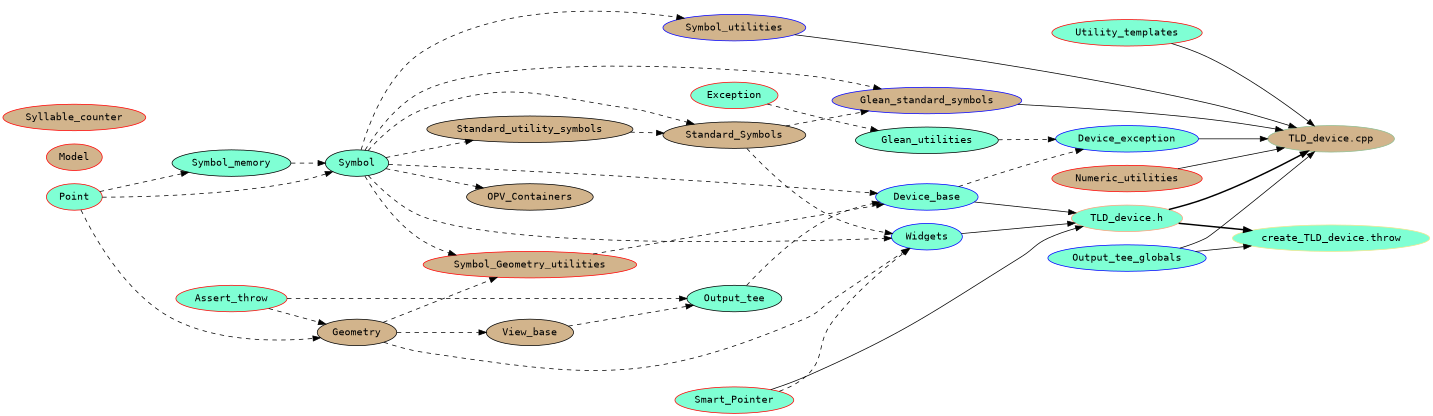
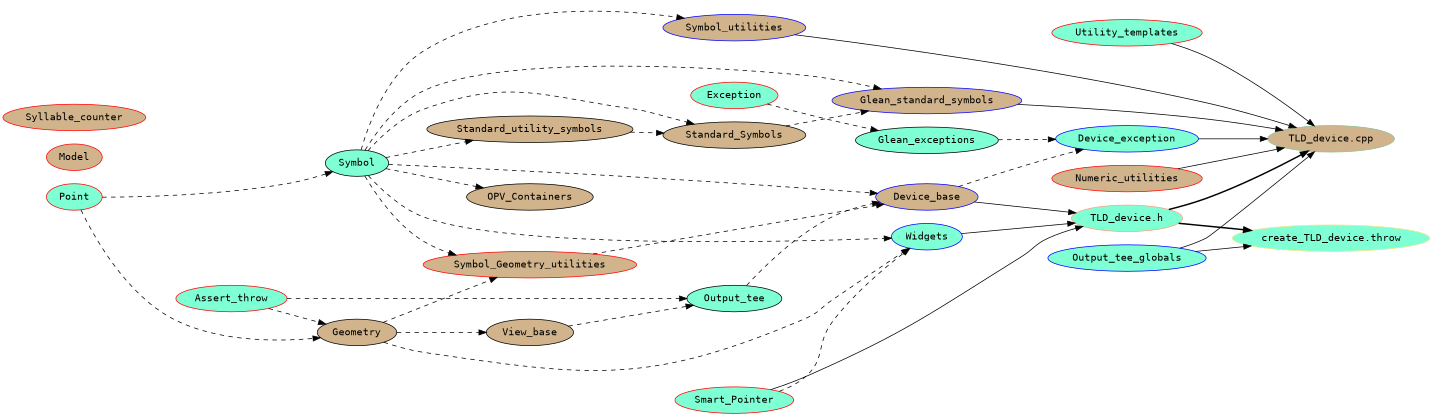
(927, 140) -> (927, 140)
(231, 163) -> none
(927, 197) -> (927, 197)
(809, 203) -> none
